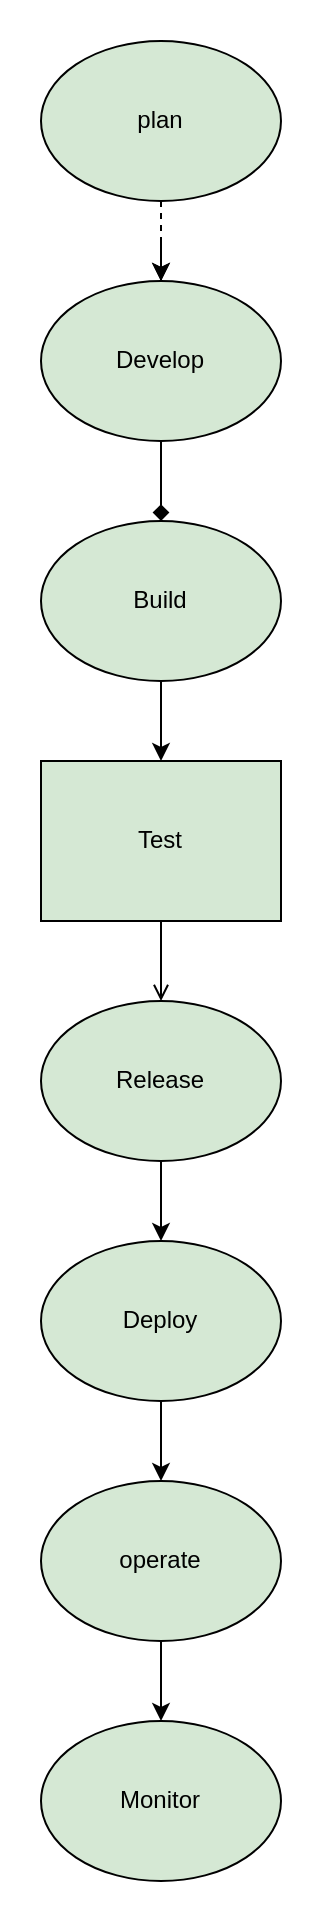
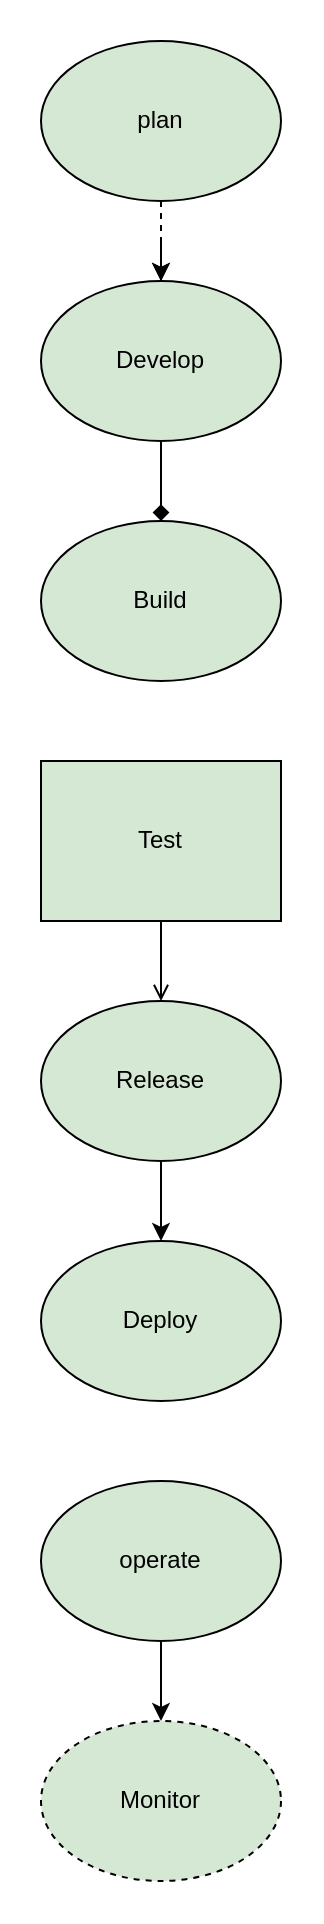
(161, 714) -> none
(161, 1434) -> none
(161, 1801) -> (161, 1801)
